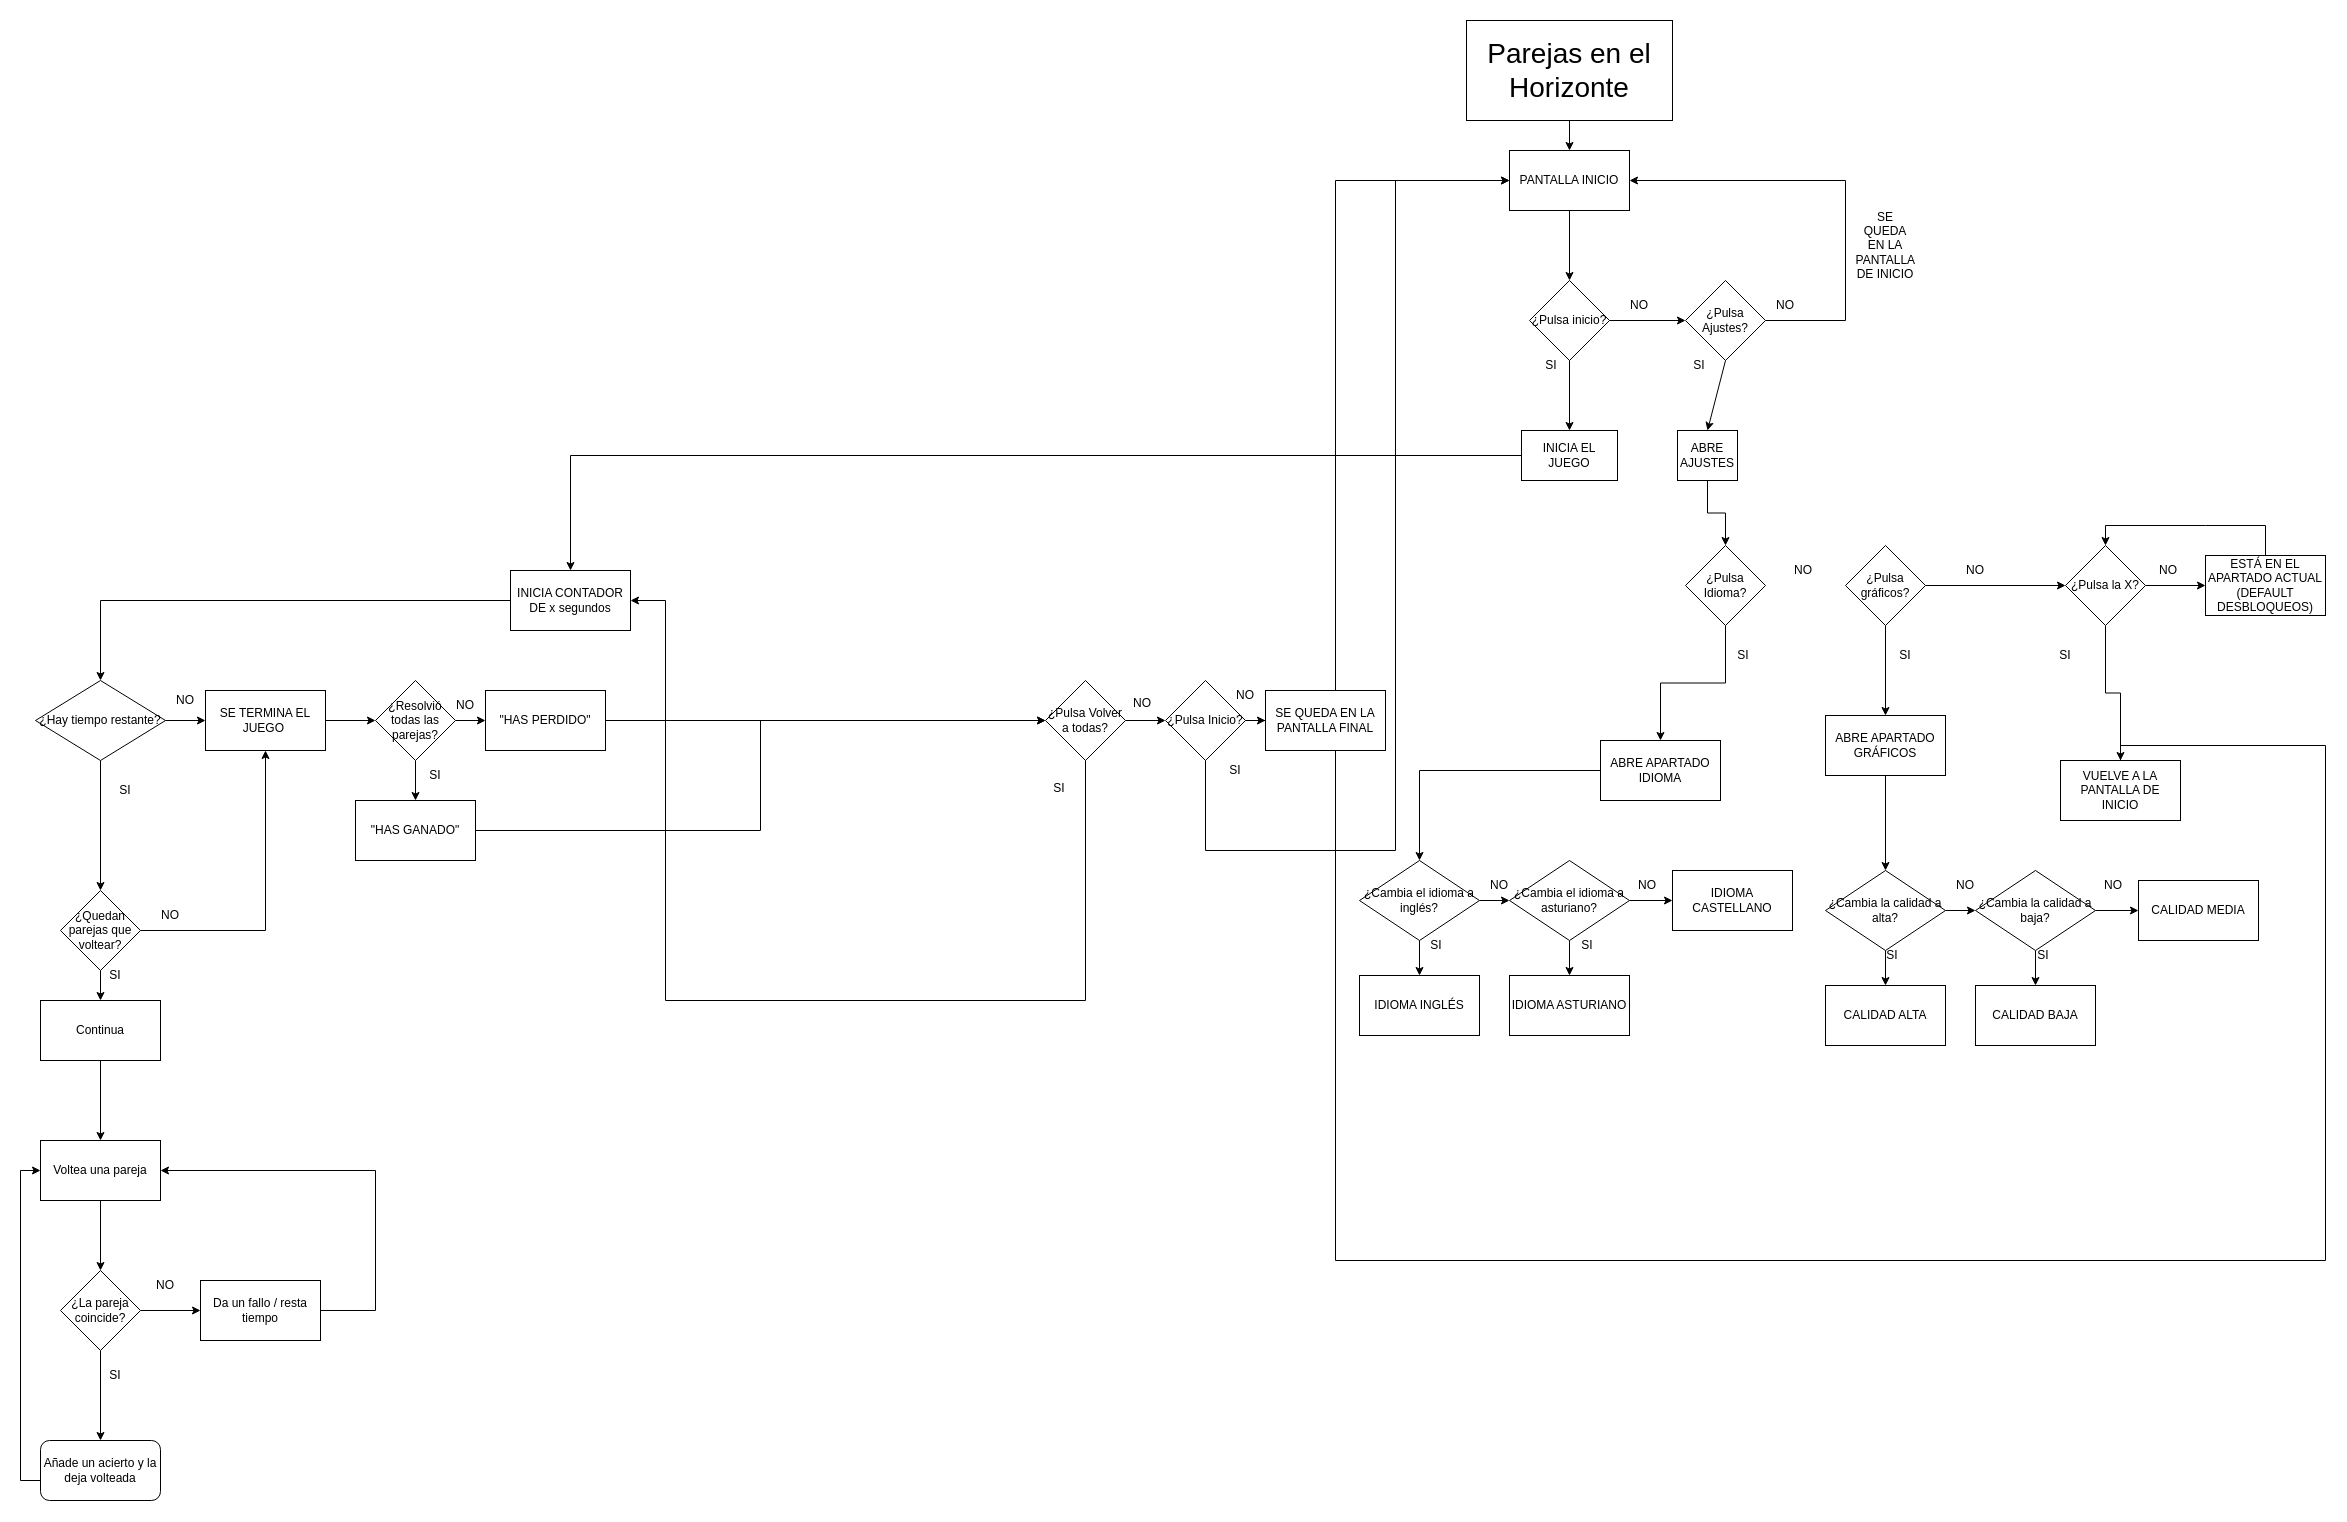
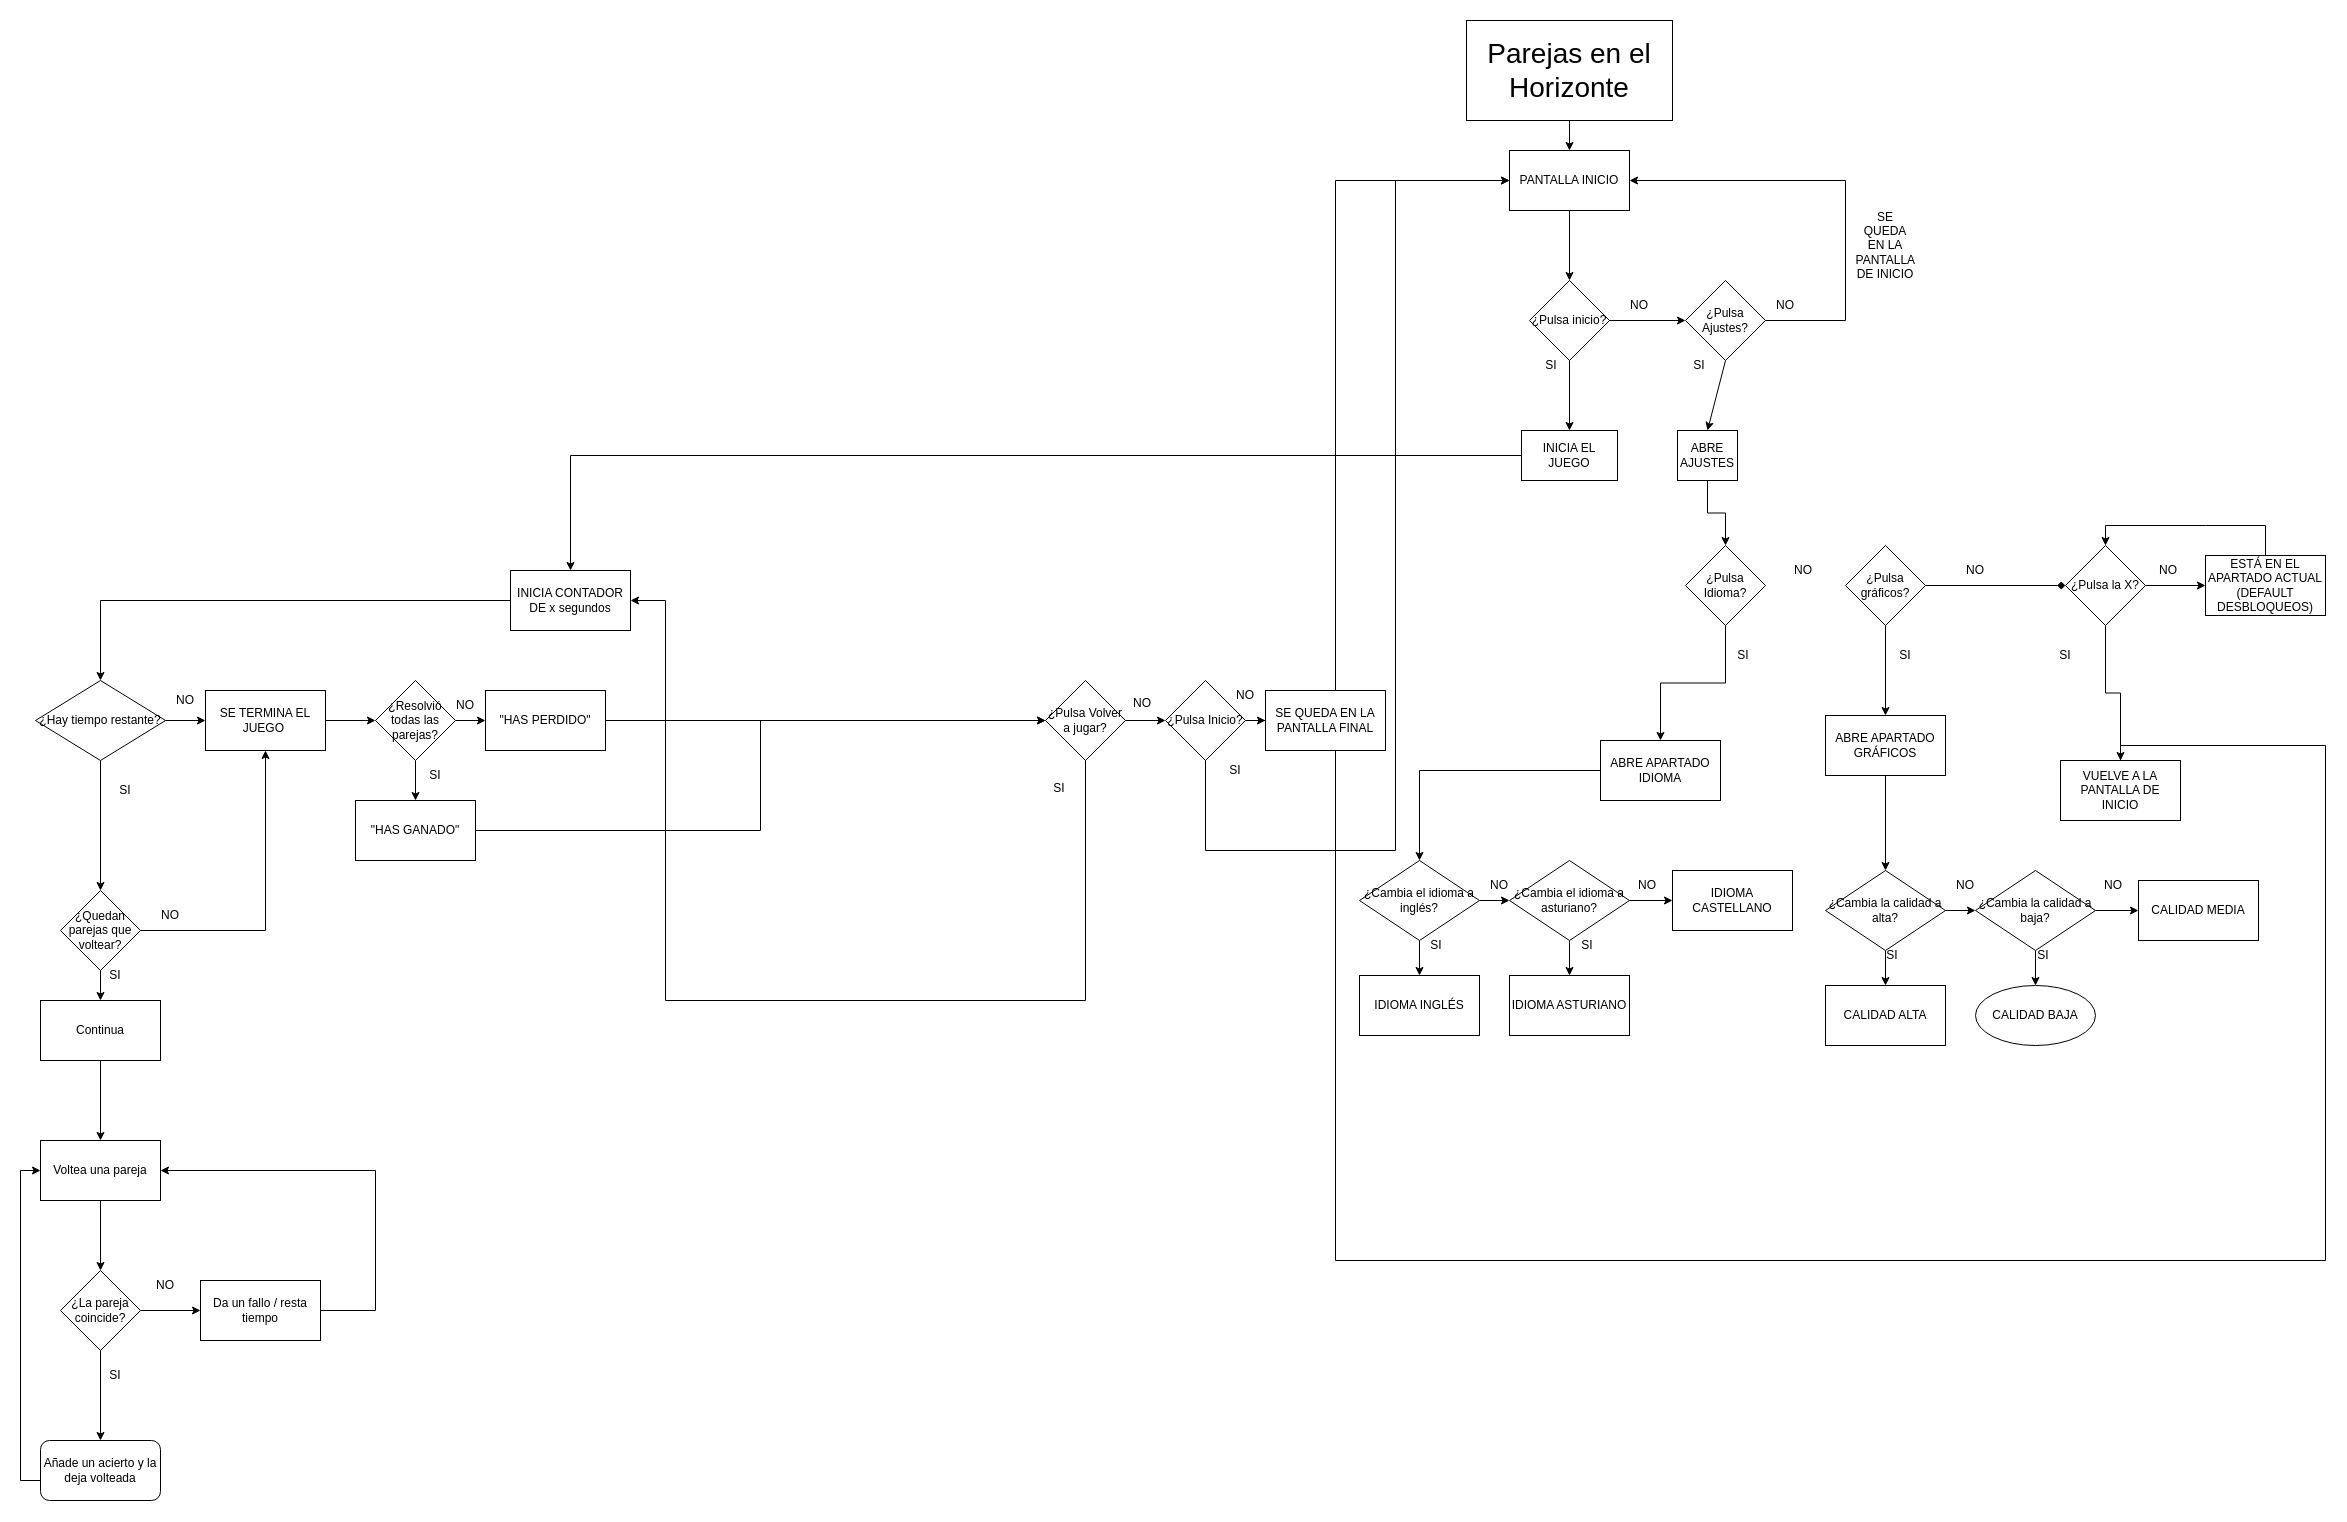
(2057, 586) -> (2056, 586)
(1086, 721) -> (1086, 721)
(2036, 1016) -> (2036, 1016)
